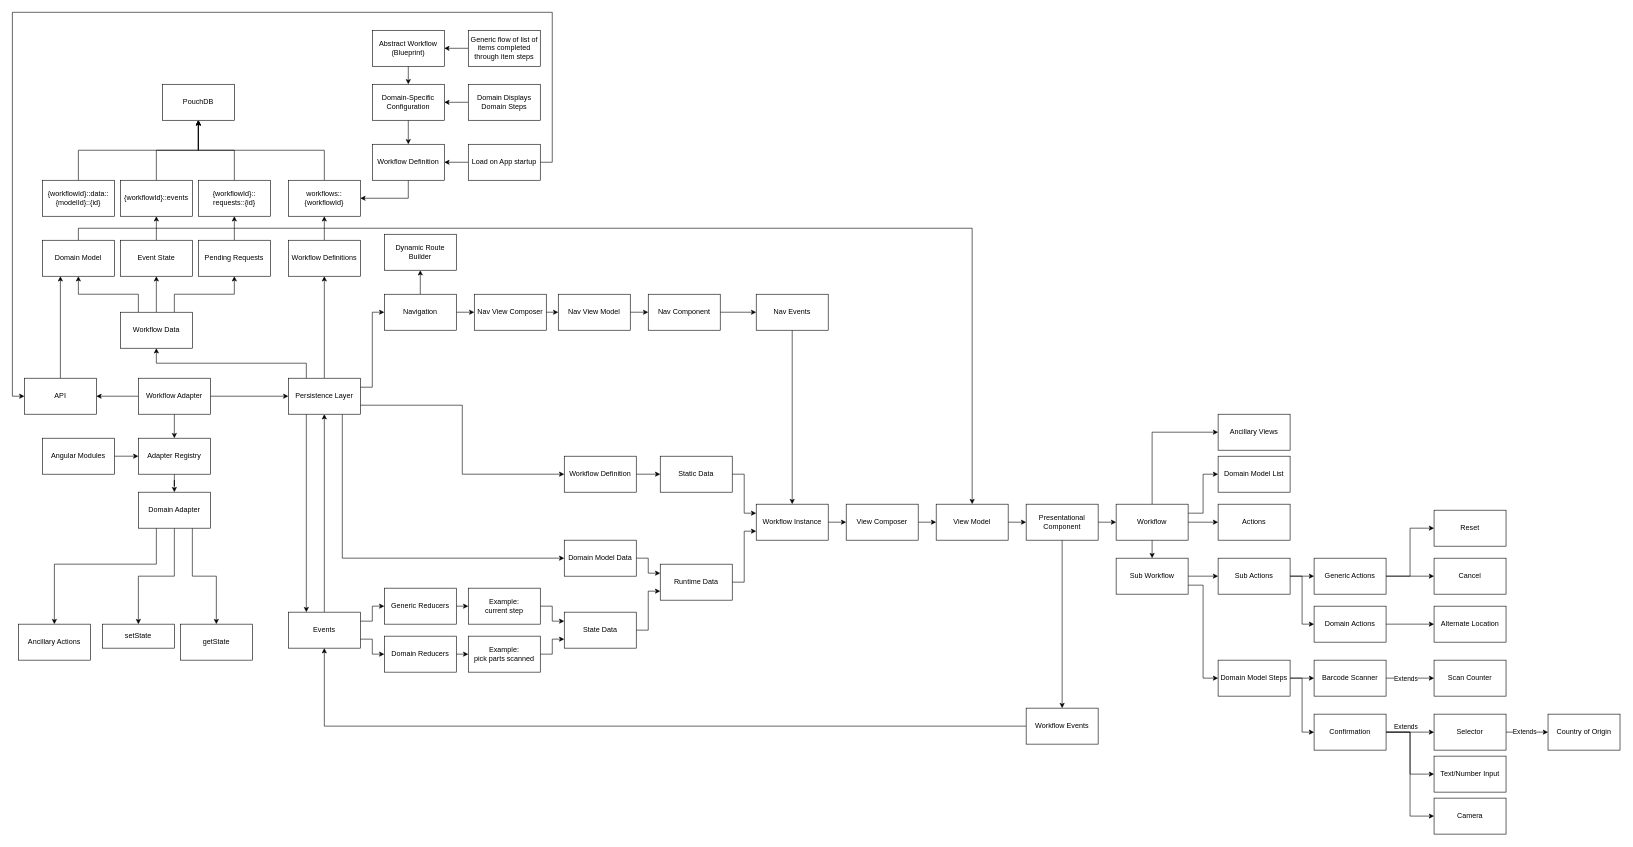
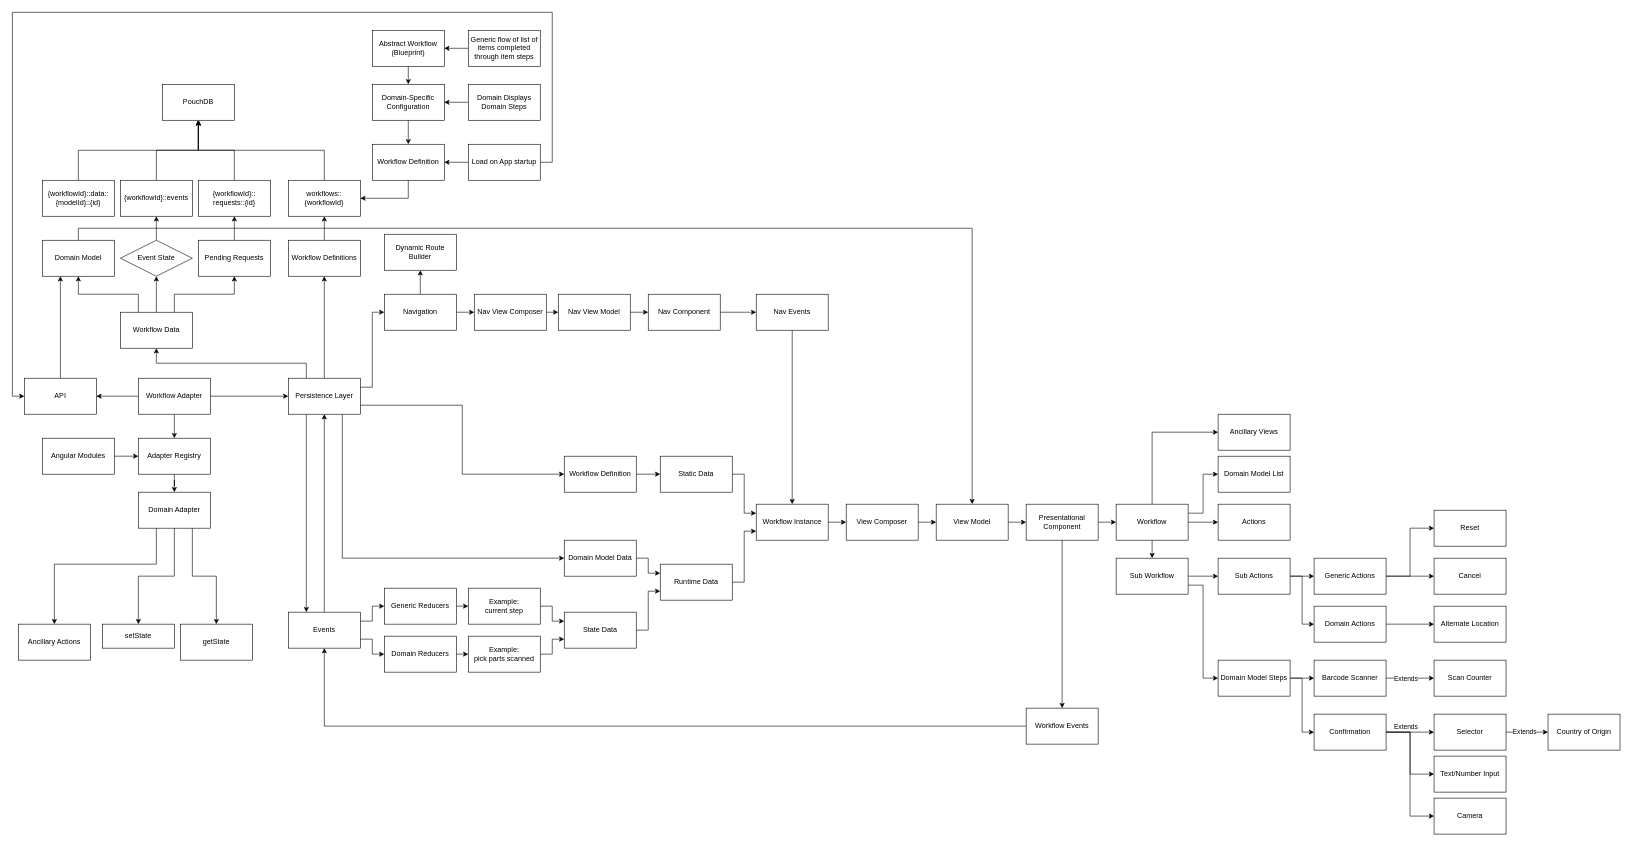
(156, 258) -> (156, 258)
